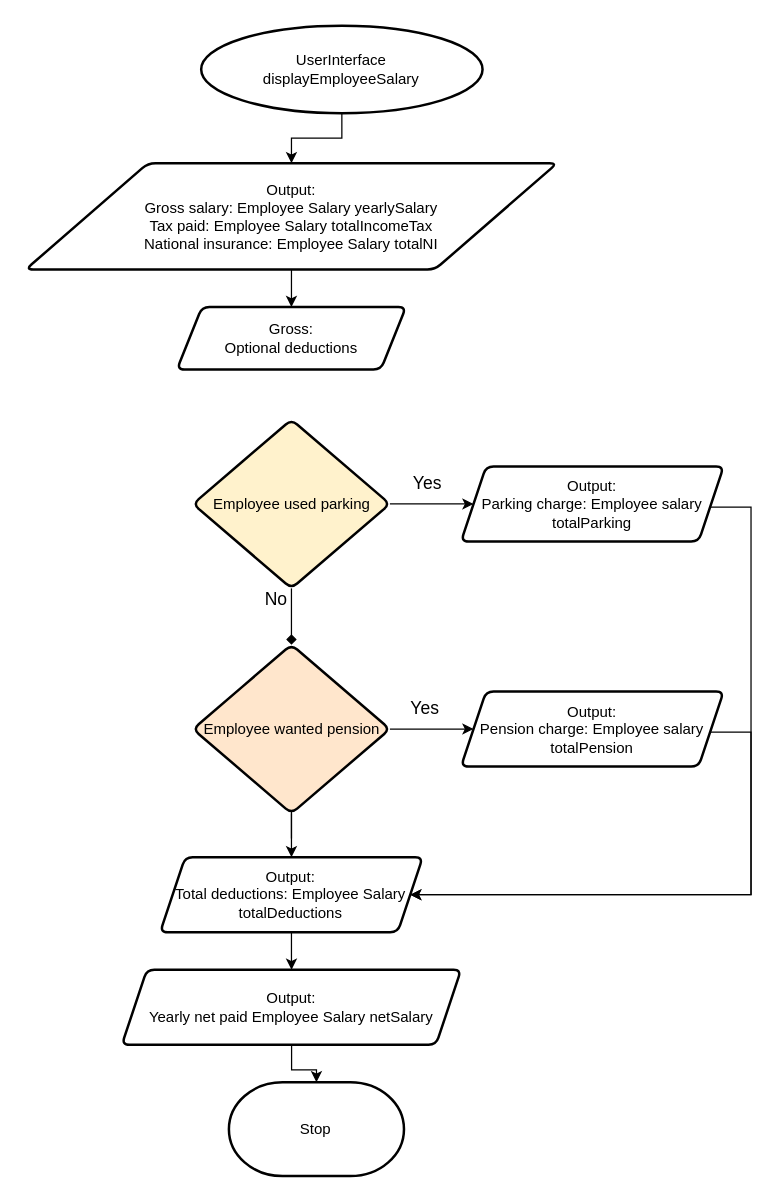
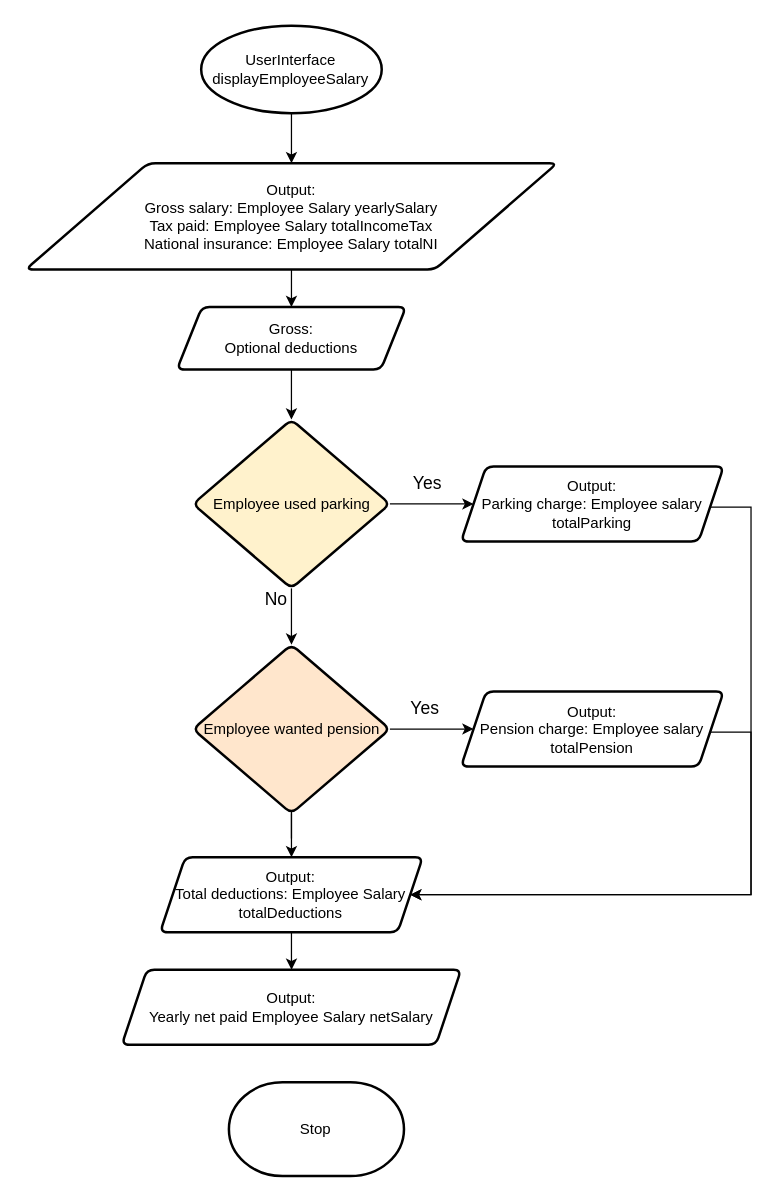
(342, 69) -> (291, 69)
none -> (291, 390)
(291, 634) -> (291, 634)
(292, 1069) -> none
